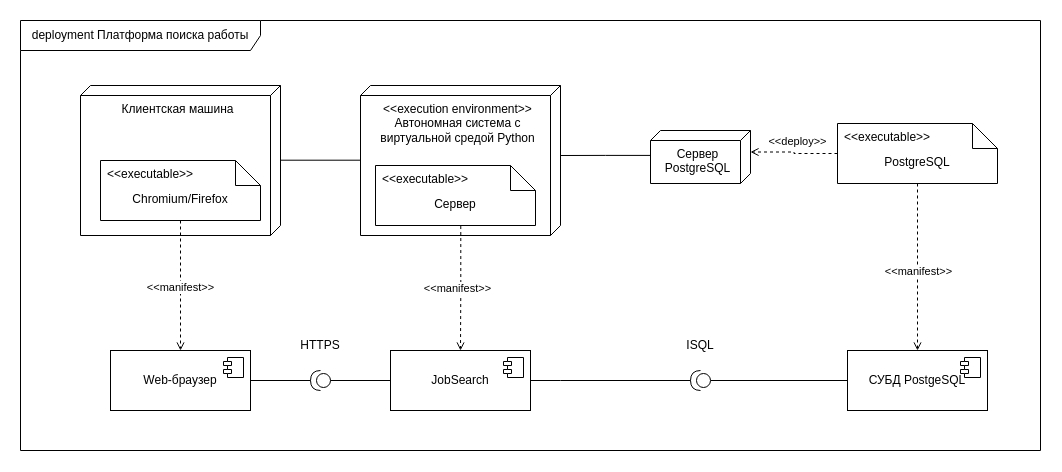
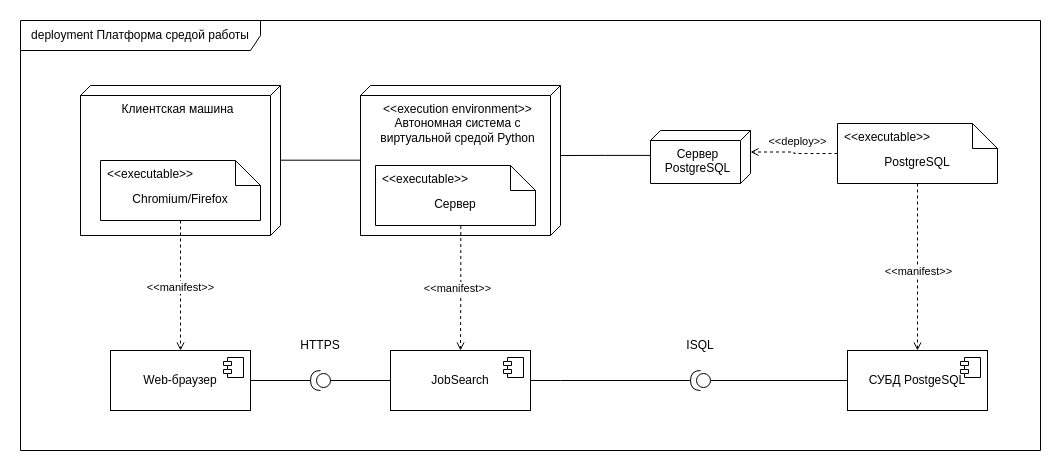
(141, 36) -> (141, 36)
